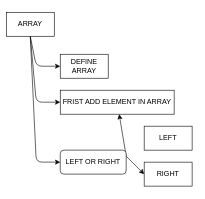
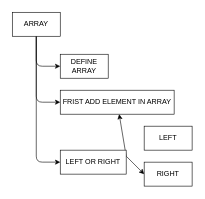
(30, 24) -> (36, 24)
(93, 162) -> (93, 162)
